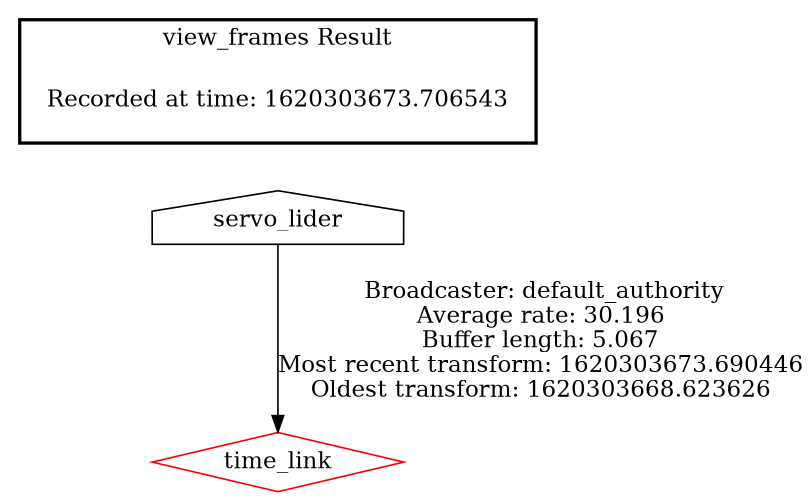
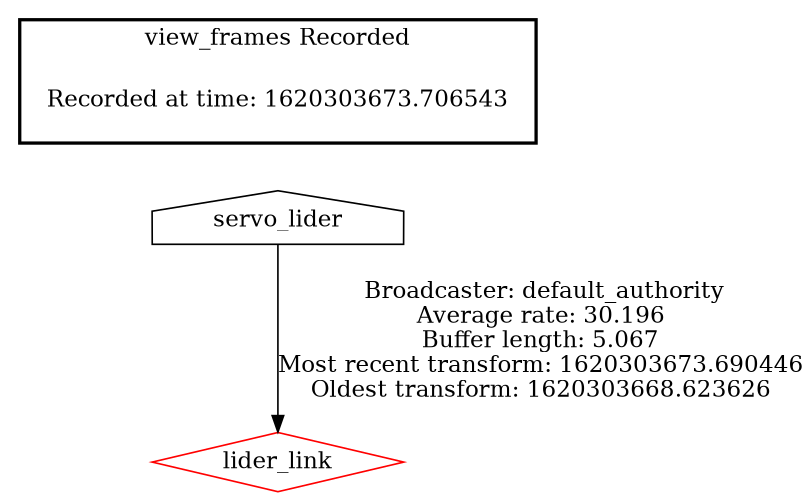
(278, 39) -> (278, 39)
(278, 462) -> (278, 462)
